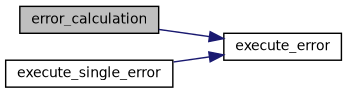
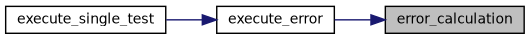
(184, 33) -> (353, 20)
(89, 74) -> (86, 20)
